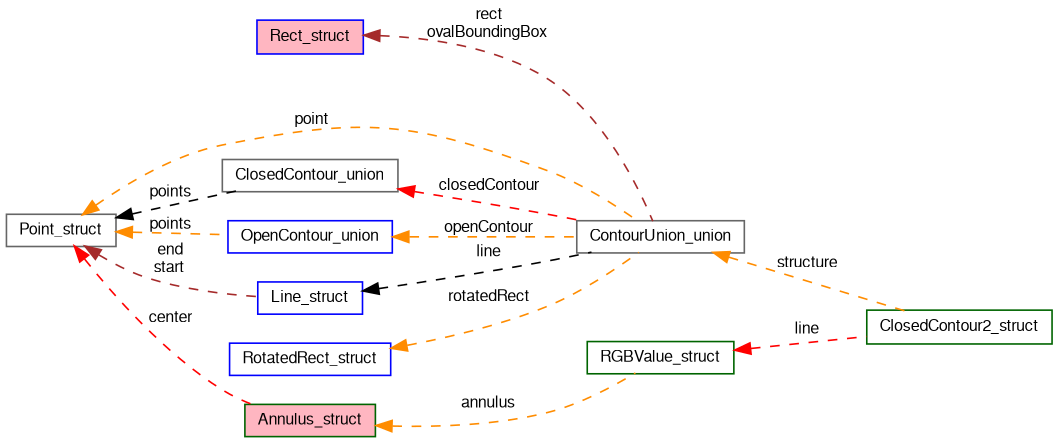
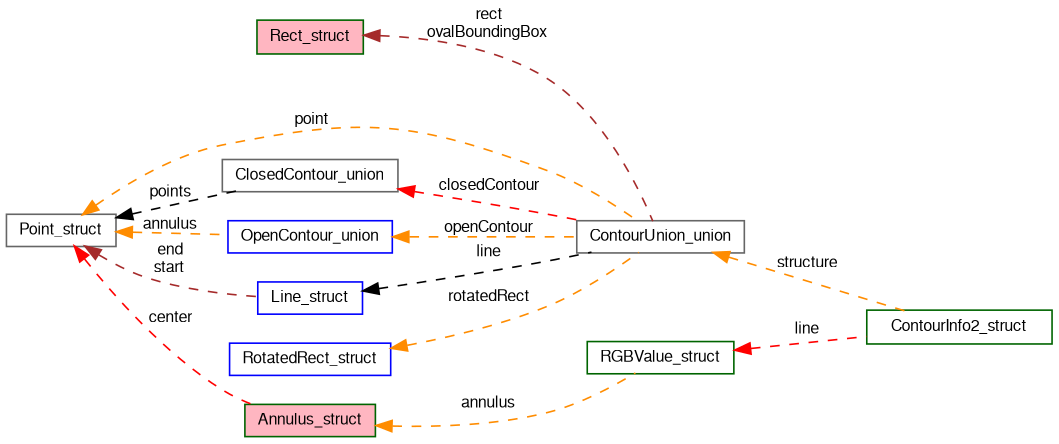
(310, 37) -> (310, 37)
(169, 225) -> (169, 225)
(959, 327) -> (959, 327)
